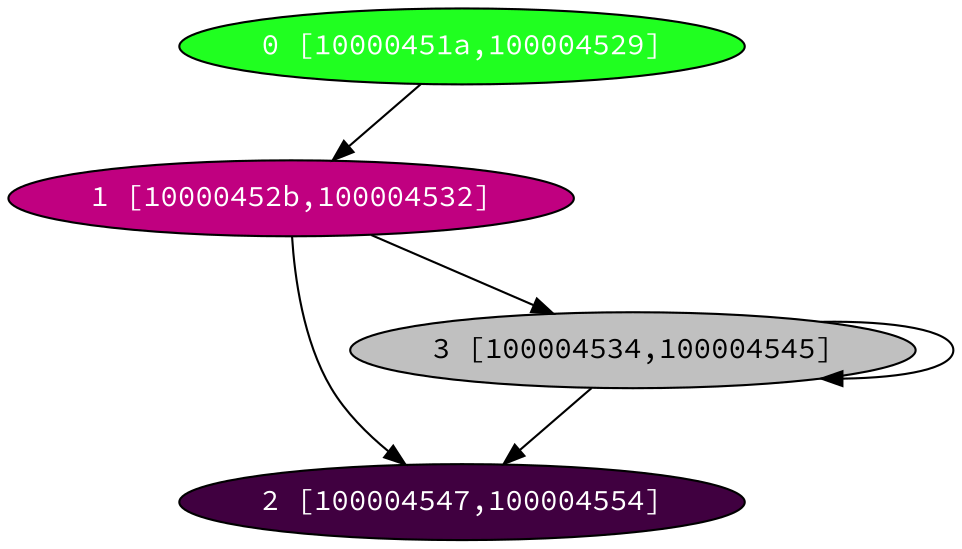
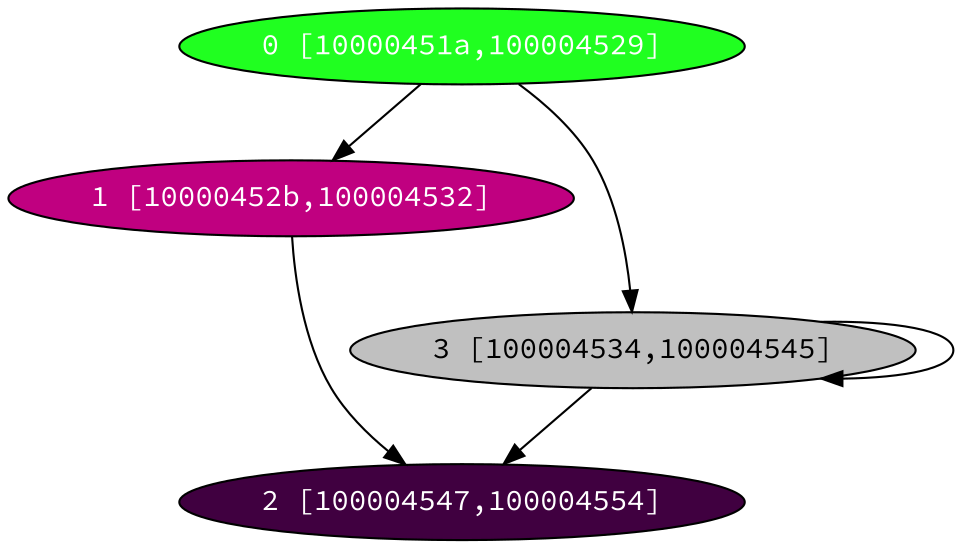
(452, 270) -> (600, 173)
